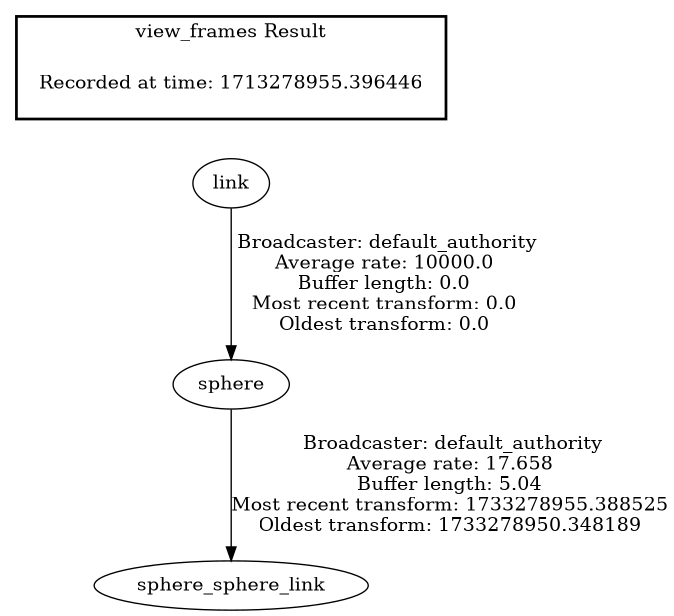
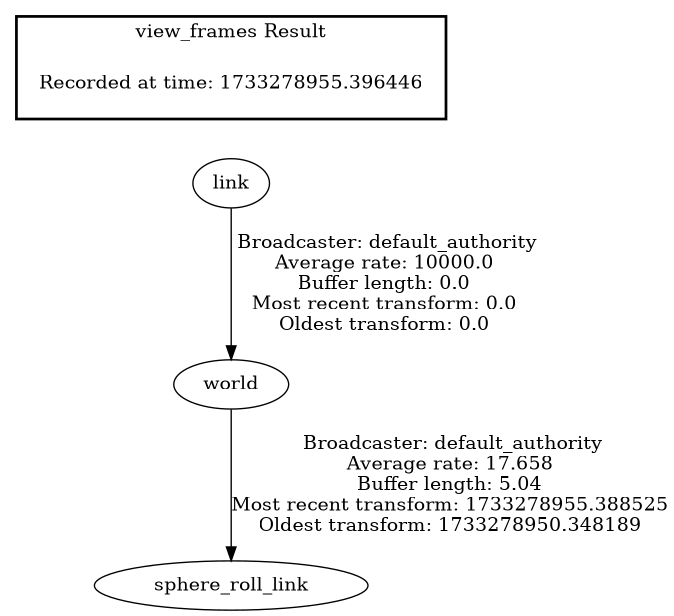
(231, 83) -> (231, 83)
(231, 384) -> (231, 384)
(231, 586) -> (231, 586)
